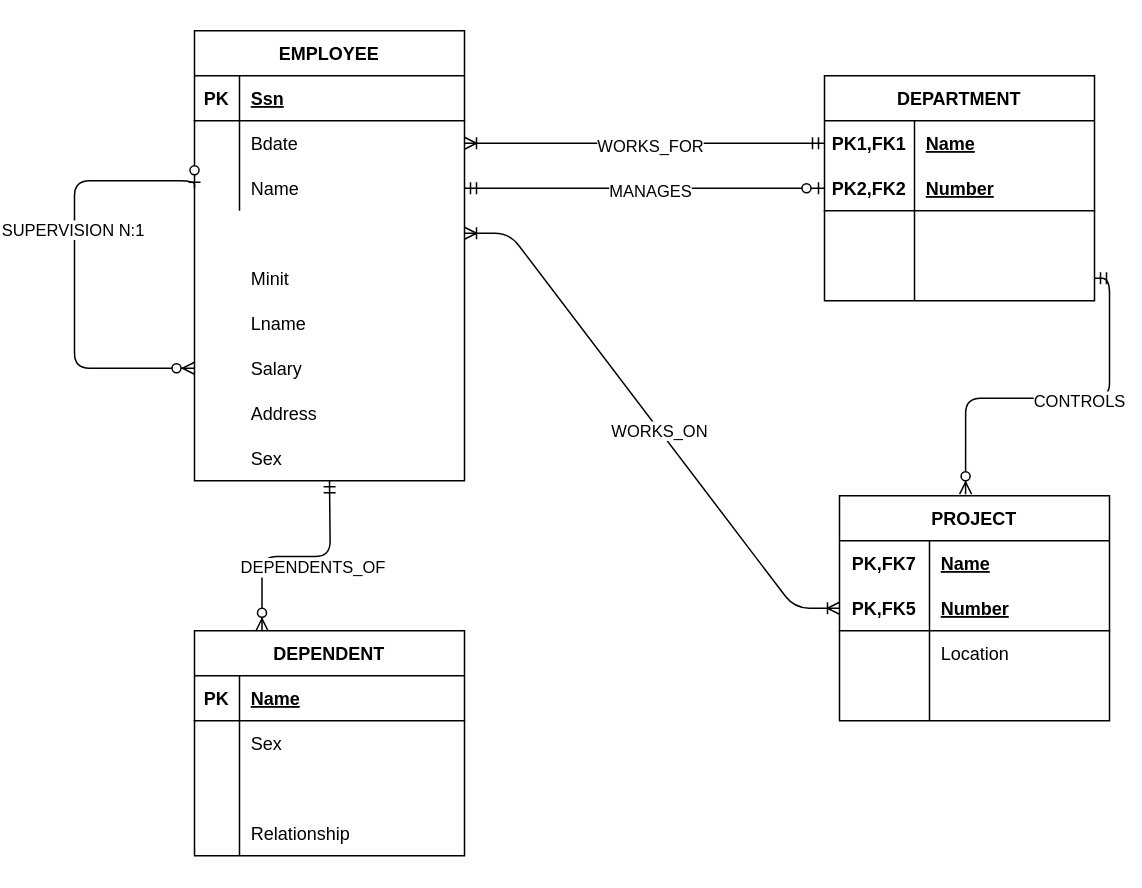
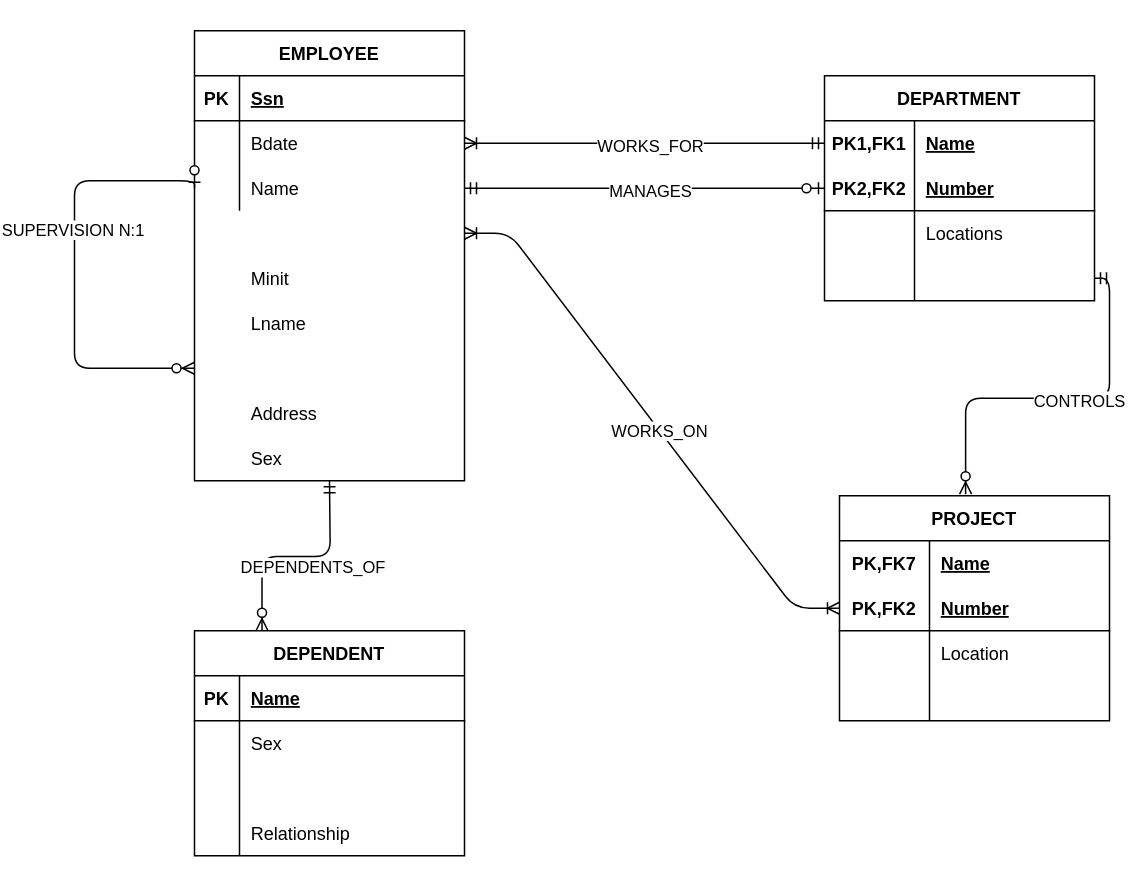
none -> (1004, 233)
(352, 368) -> none
(884, 609) -> (884, 609)
